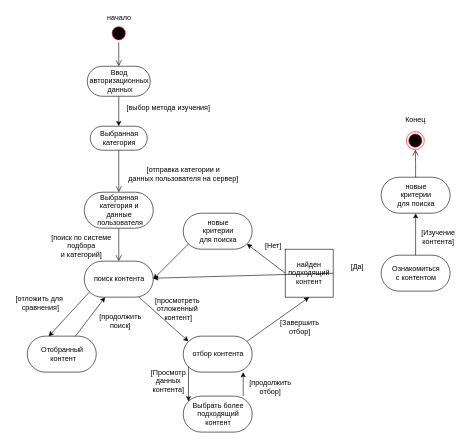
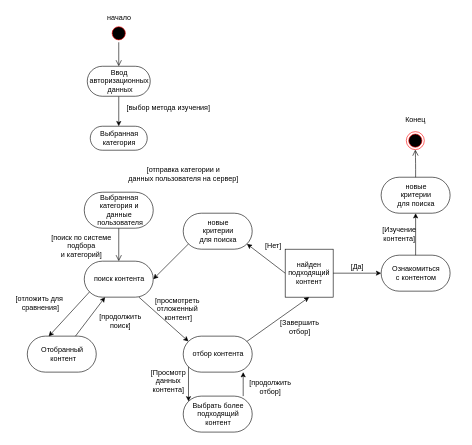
(119, 171) -> none
(438, 237) -> (399, 234)
(250, 276) -> (375, 273)
